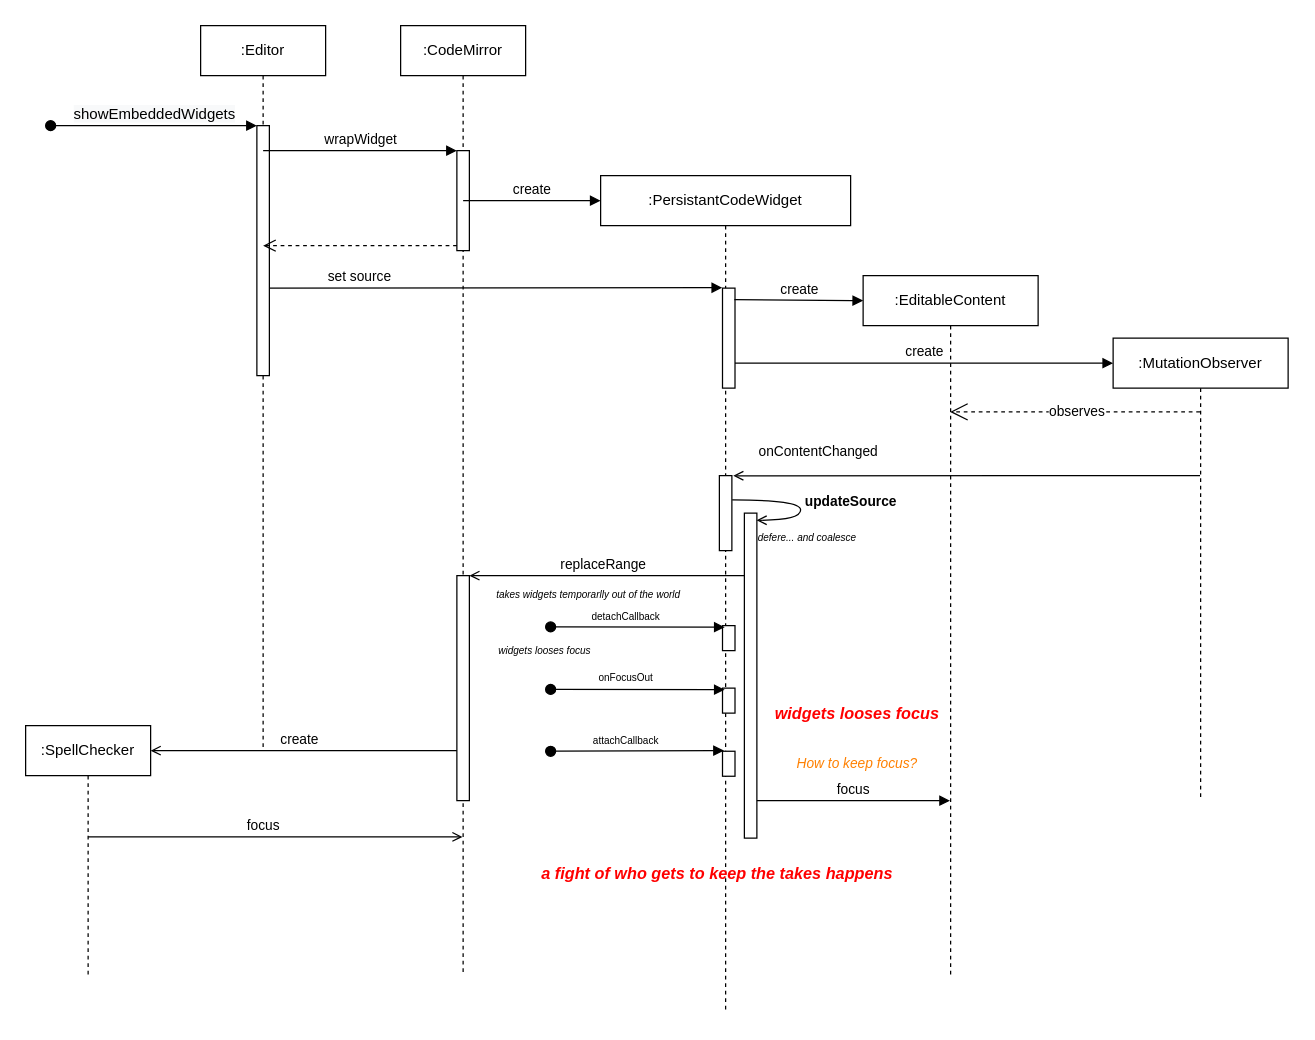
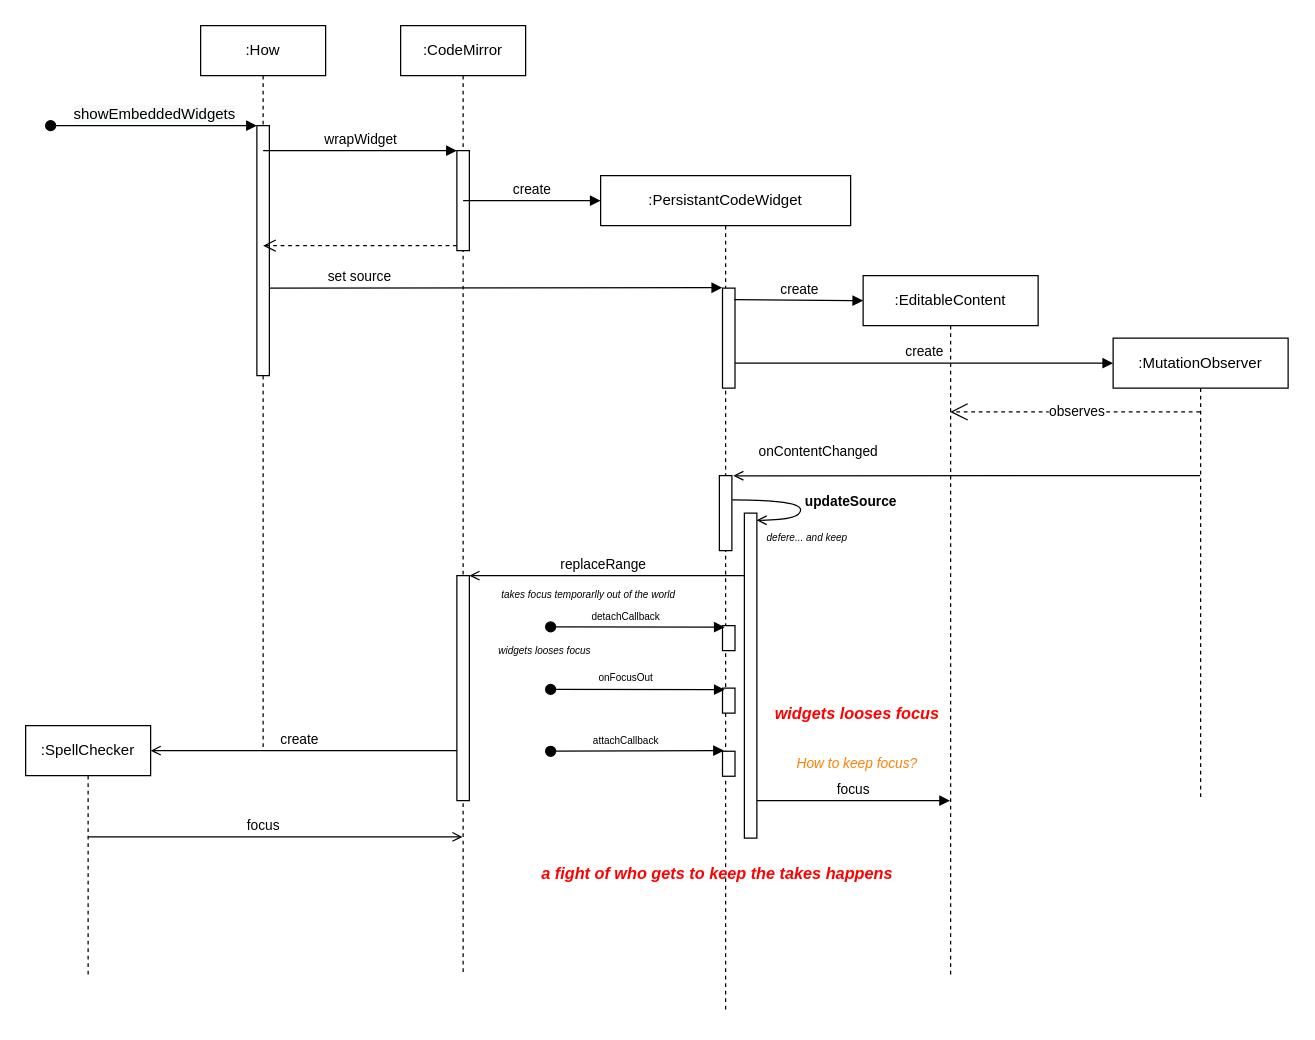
(263, 51) -> (263, 51)
(808, 538) -> (808, 538)
(589, 594) -> (589, 594)
